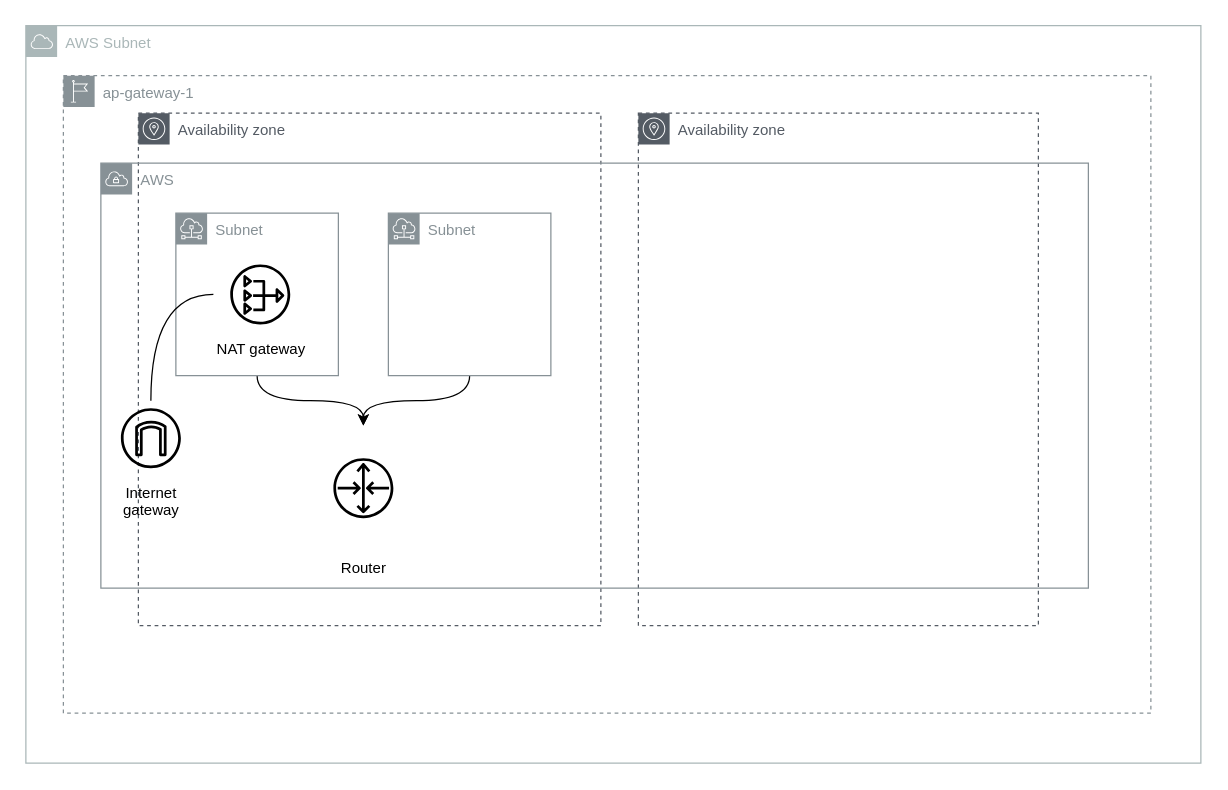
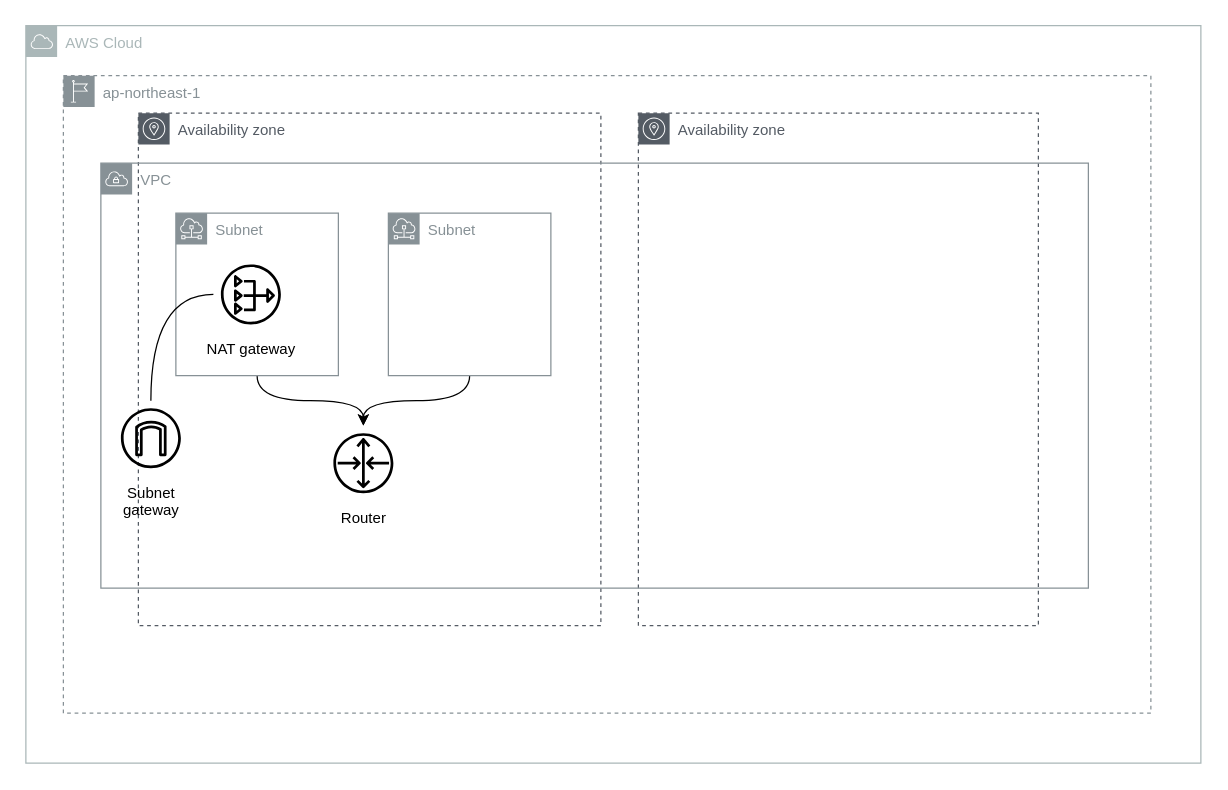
(106, 43) -> (100, 43)
(154, 93) -> (162, 93)
(153, 181) -> (153, 181)
(260, 294) -> (251, 294)
(363, 488) -> (363, 463)
(151, 502) -> (151, 502)
